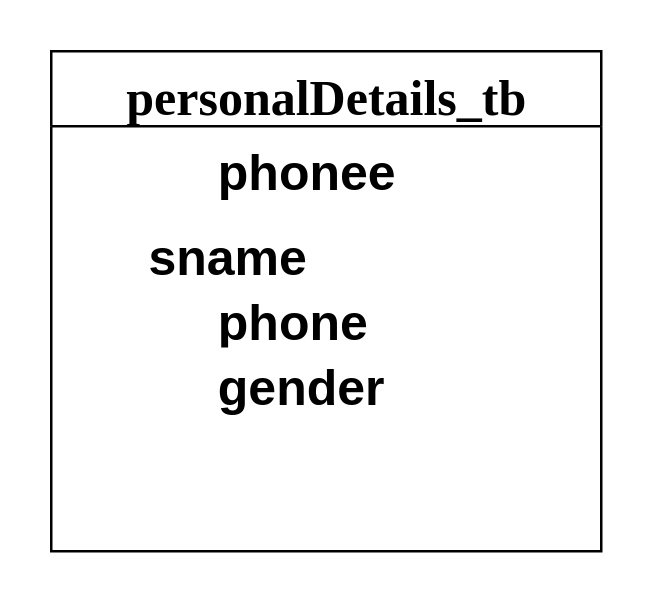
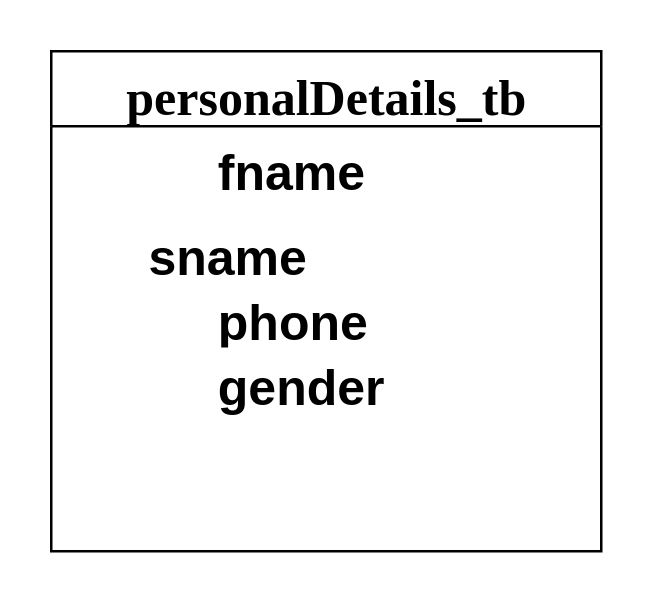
(117, 162) -> (108, 162)
